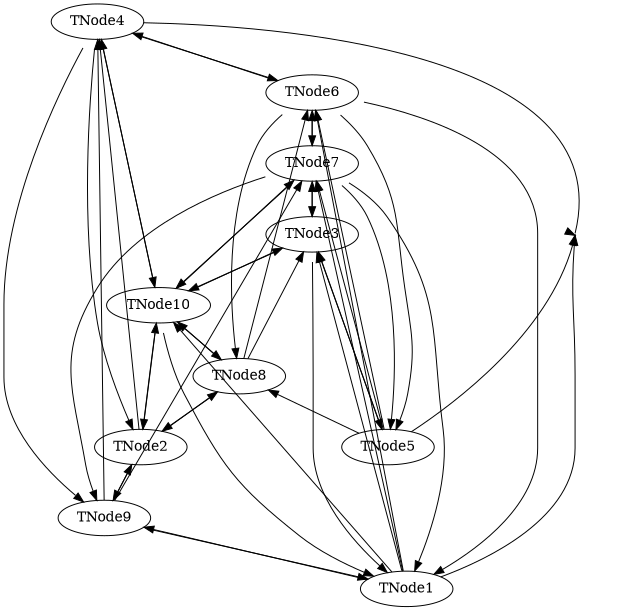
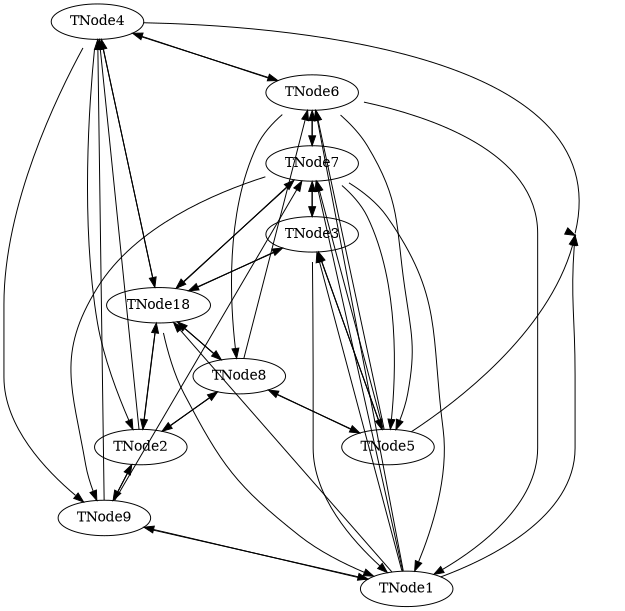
(159, 305) -> (159, 305)
(273, 310) -> (314, 412)
